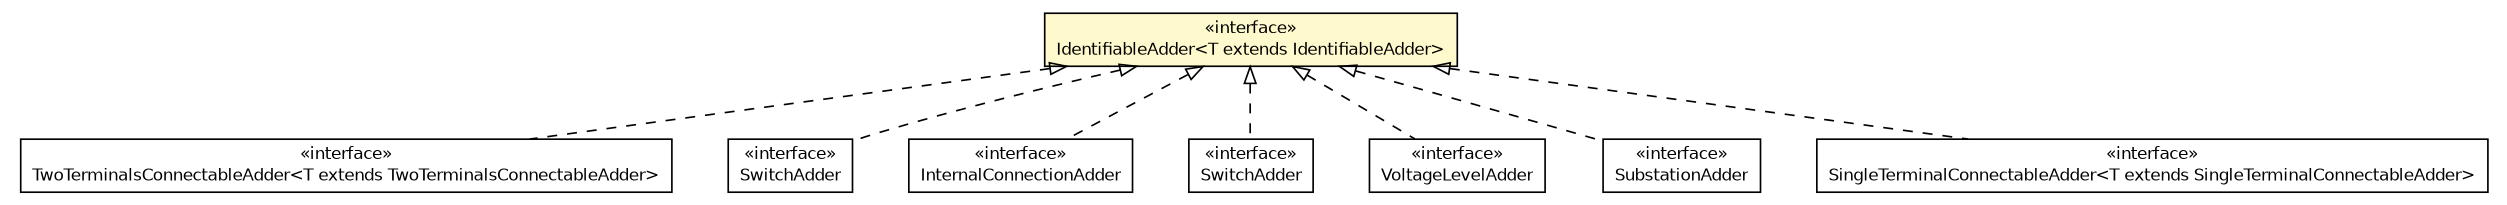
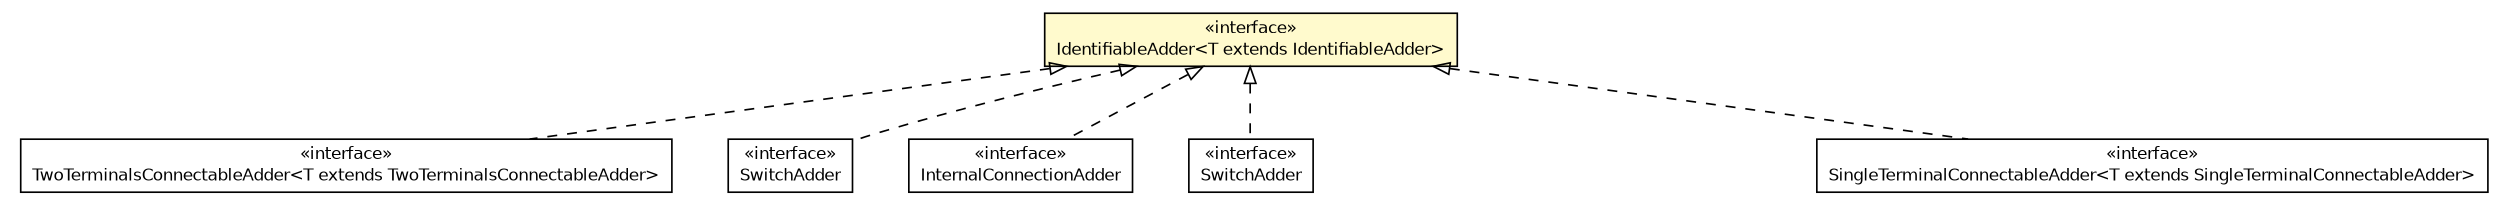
(1457, 166) -> none
(1681, 166) -> none
